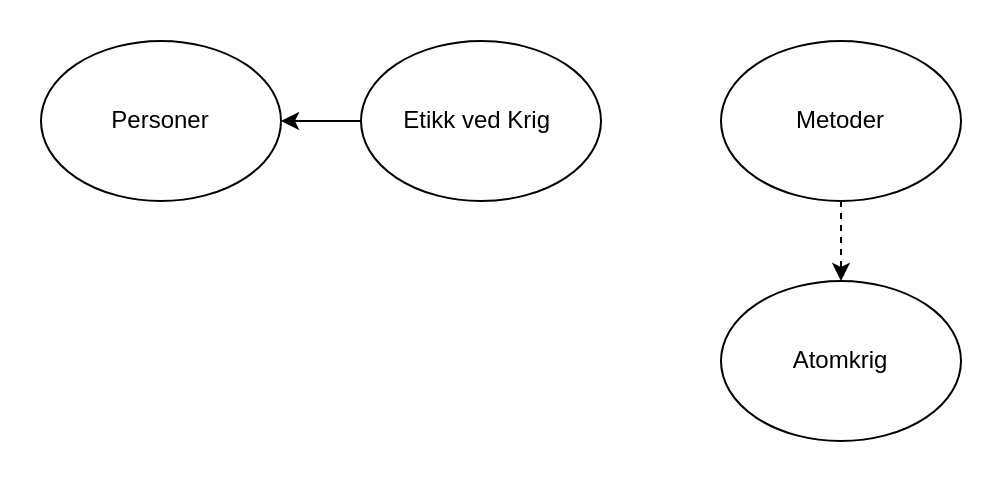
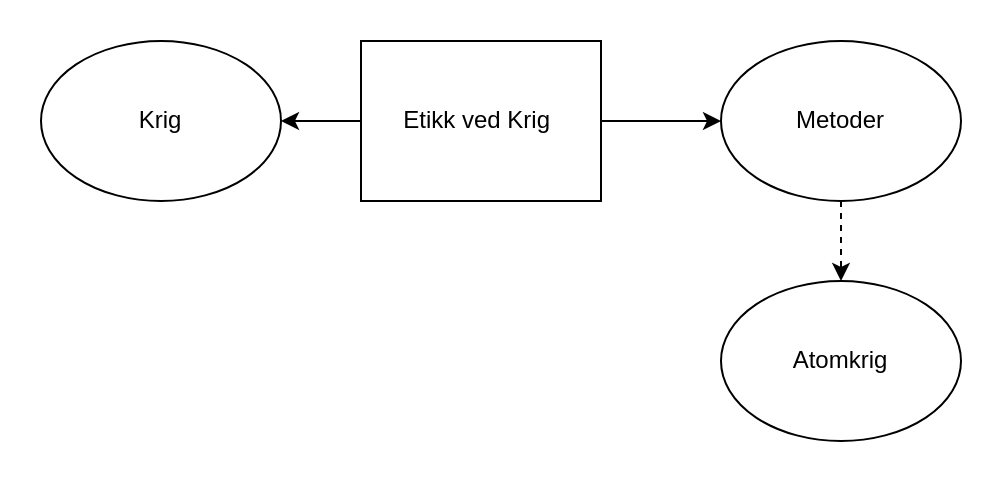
(161, 121) -> (161, 121)
(481, 121) -> (481, 121)
none -> (654, 121)
